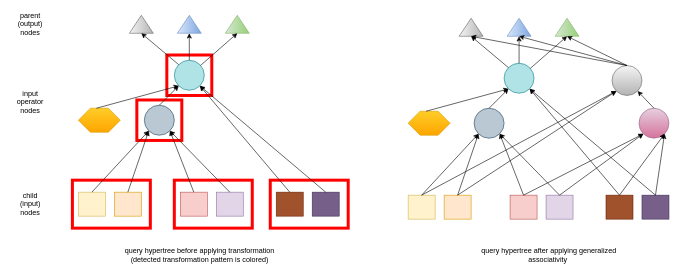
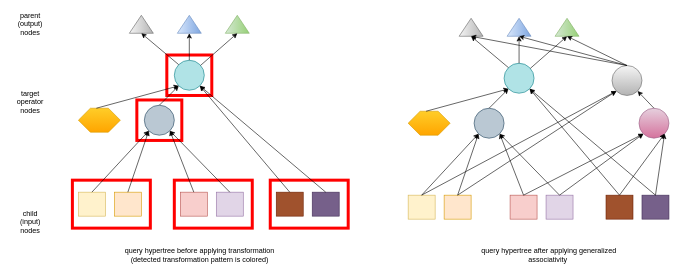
(30, 102) -> (30, 102)
(30, 204) -> (30, 222)
